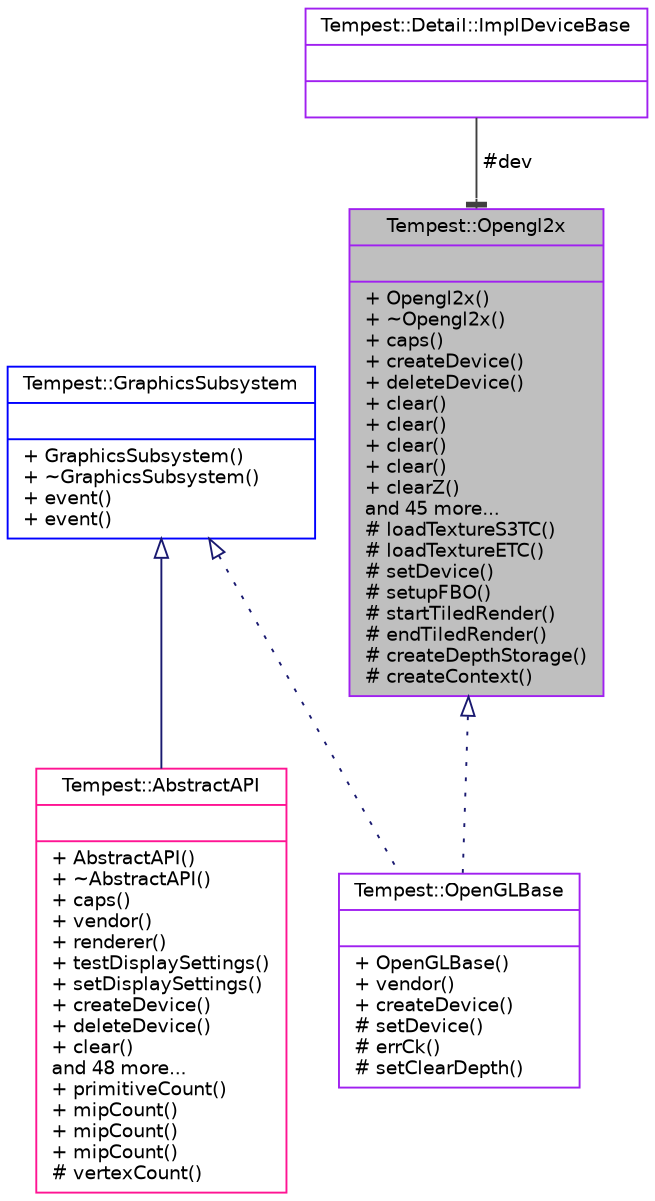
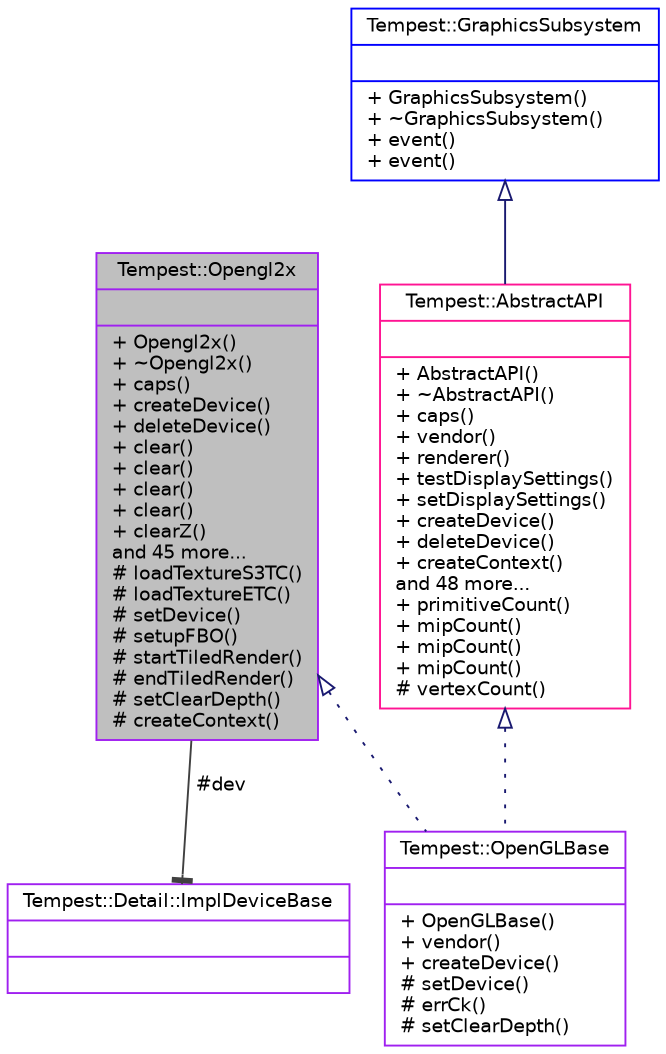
(476, 158) -> (187, 807)
(476, 656) -> (197, 700)
(309, 714) -> (505, 780)
(93, 1047) -> (479, 563)
